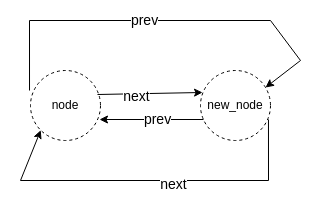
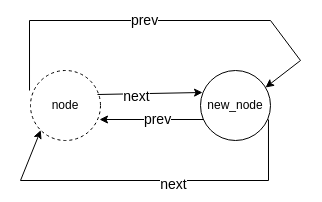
(236, 106) -> (236, 106)
